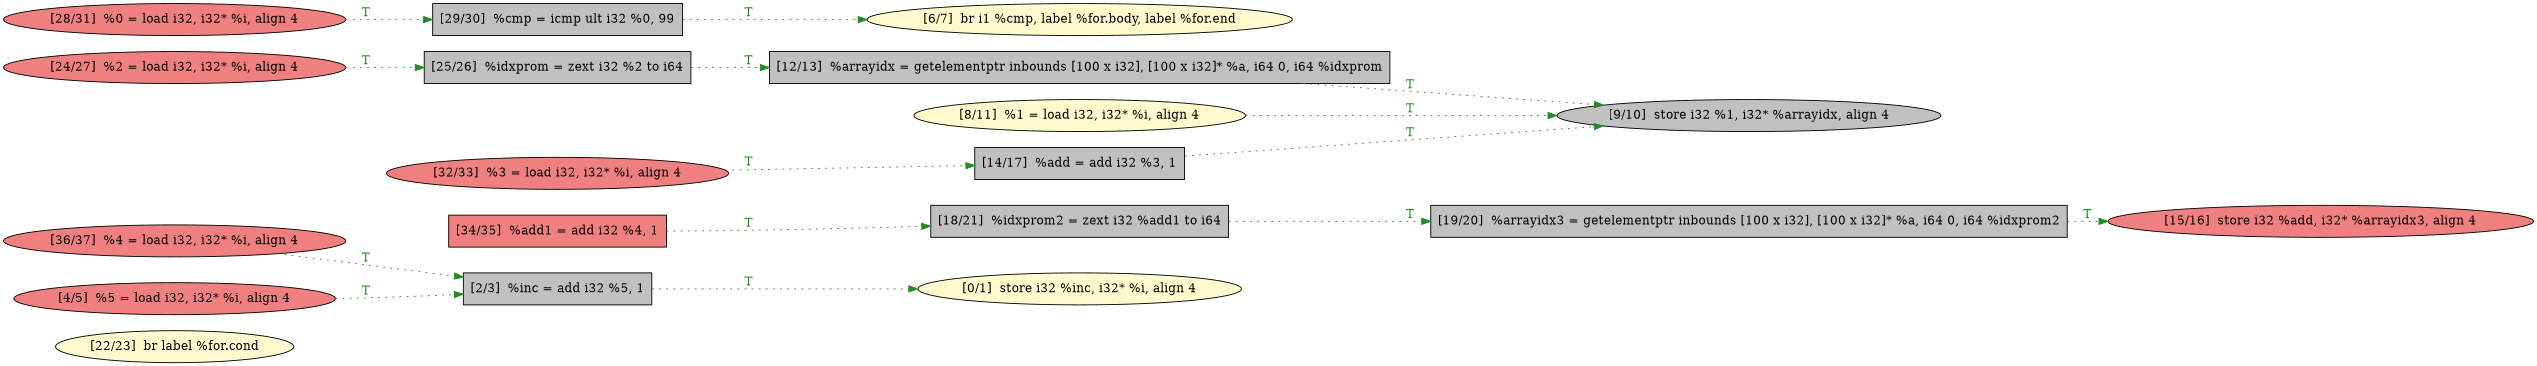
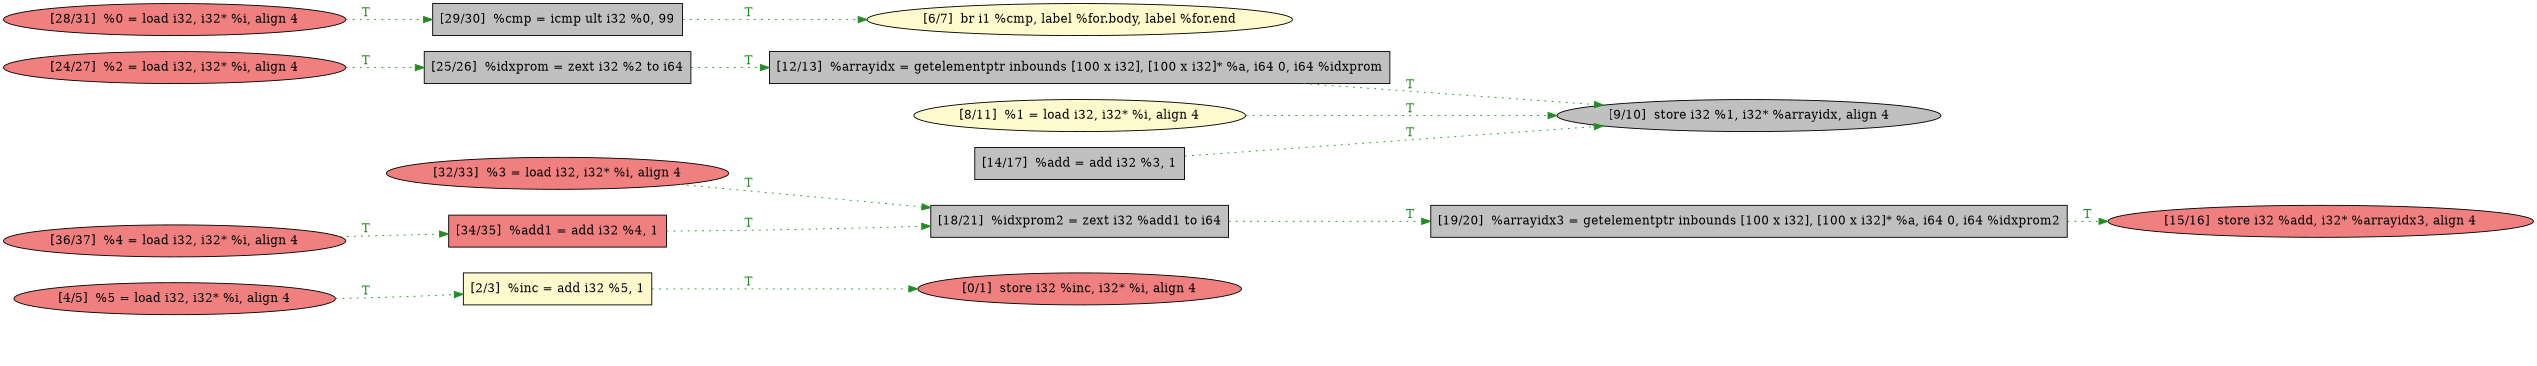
(846, 168) -> (801, 196)
(366, 265) -> (389, 235)
(558, 289) -> (558, 289)
(1080, 289) -> (1080, 289)
(175, 347) -> none
